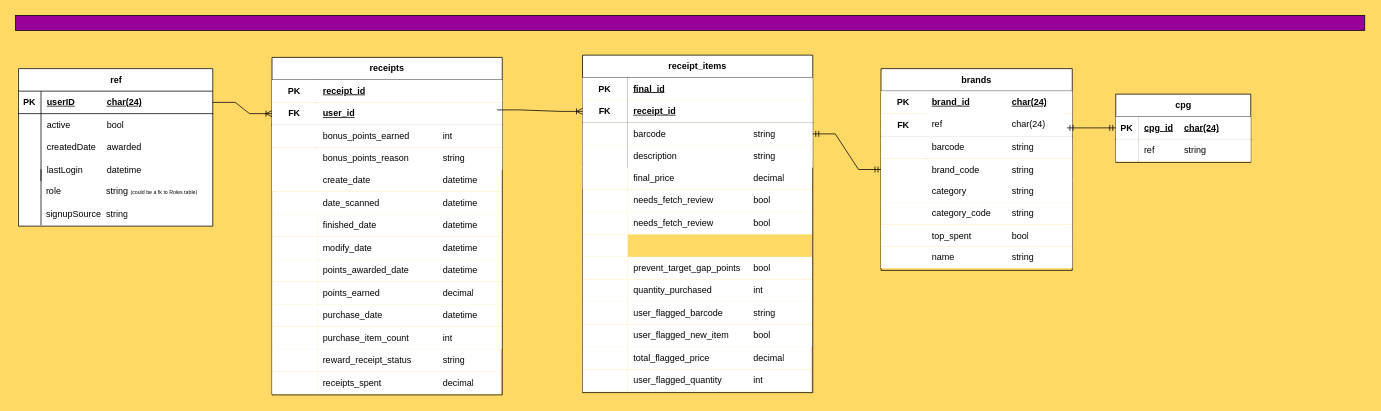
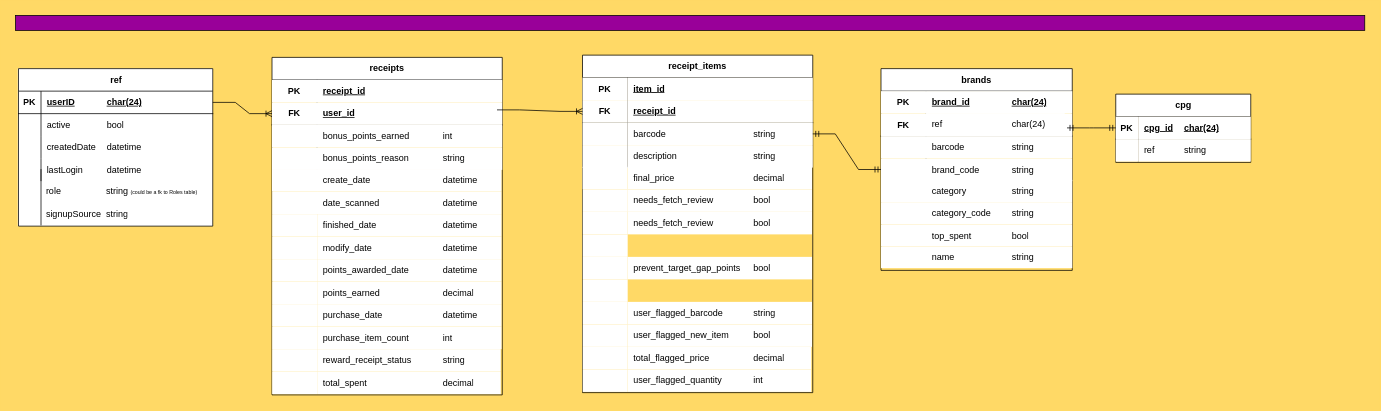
(650, 89) -> (649, 89)
(95, 147) -> (96, 147)
(720, 291) -> none
(382, 383) -> (375, 383)
